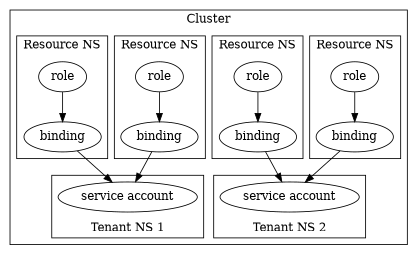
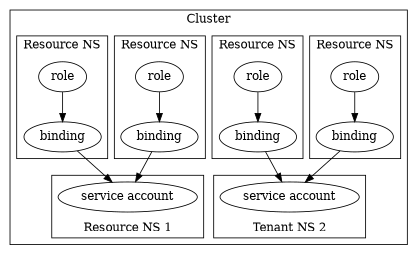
(128, 228) -> (128, 228)
